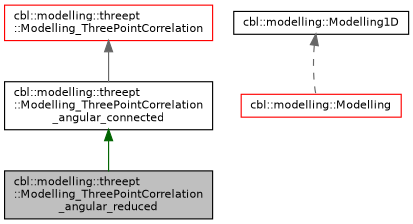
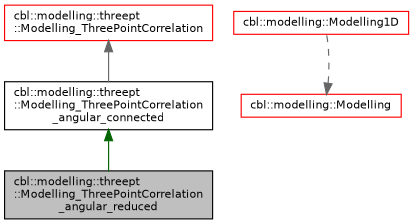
(321, 23) -> (321, 23)
(314, 70) -> (329, 58)
